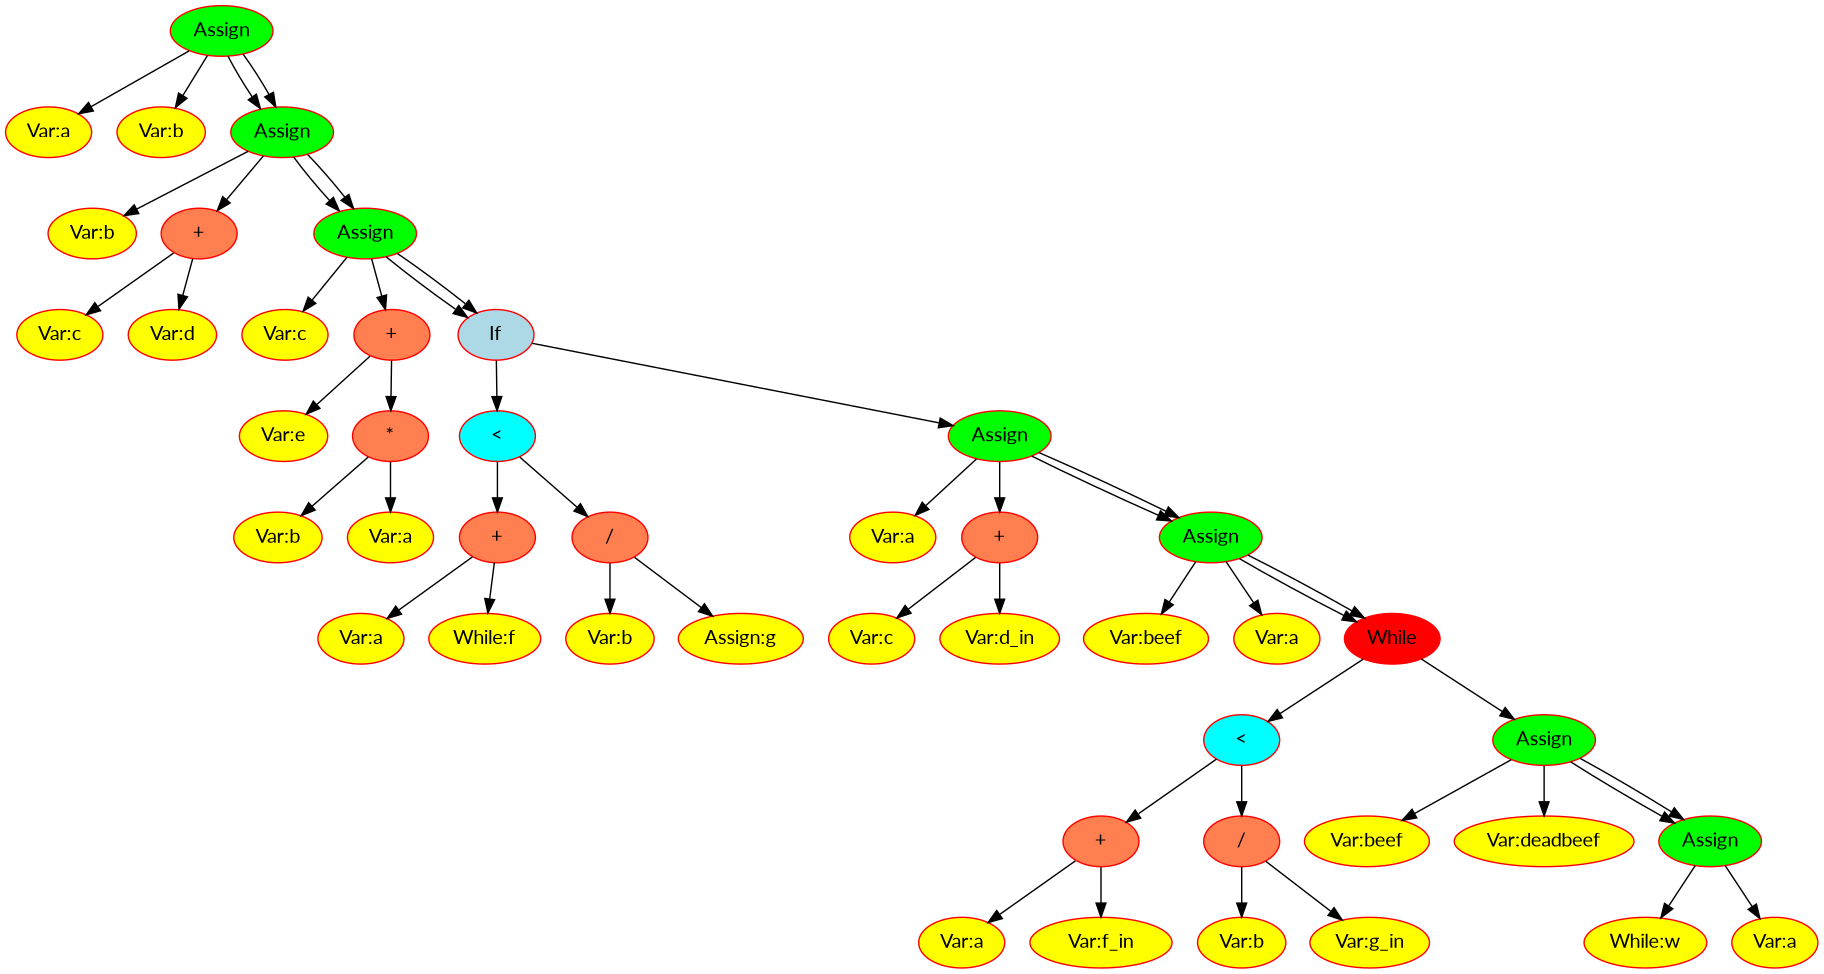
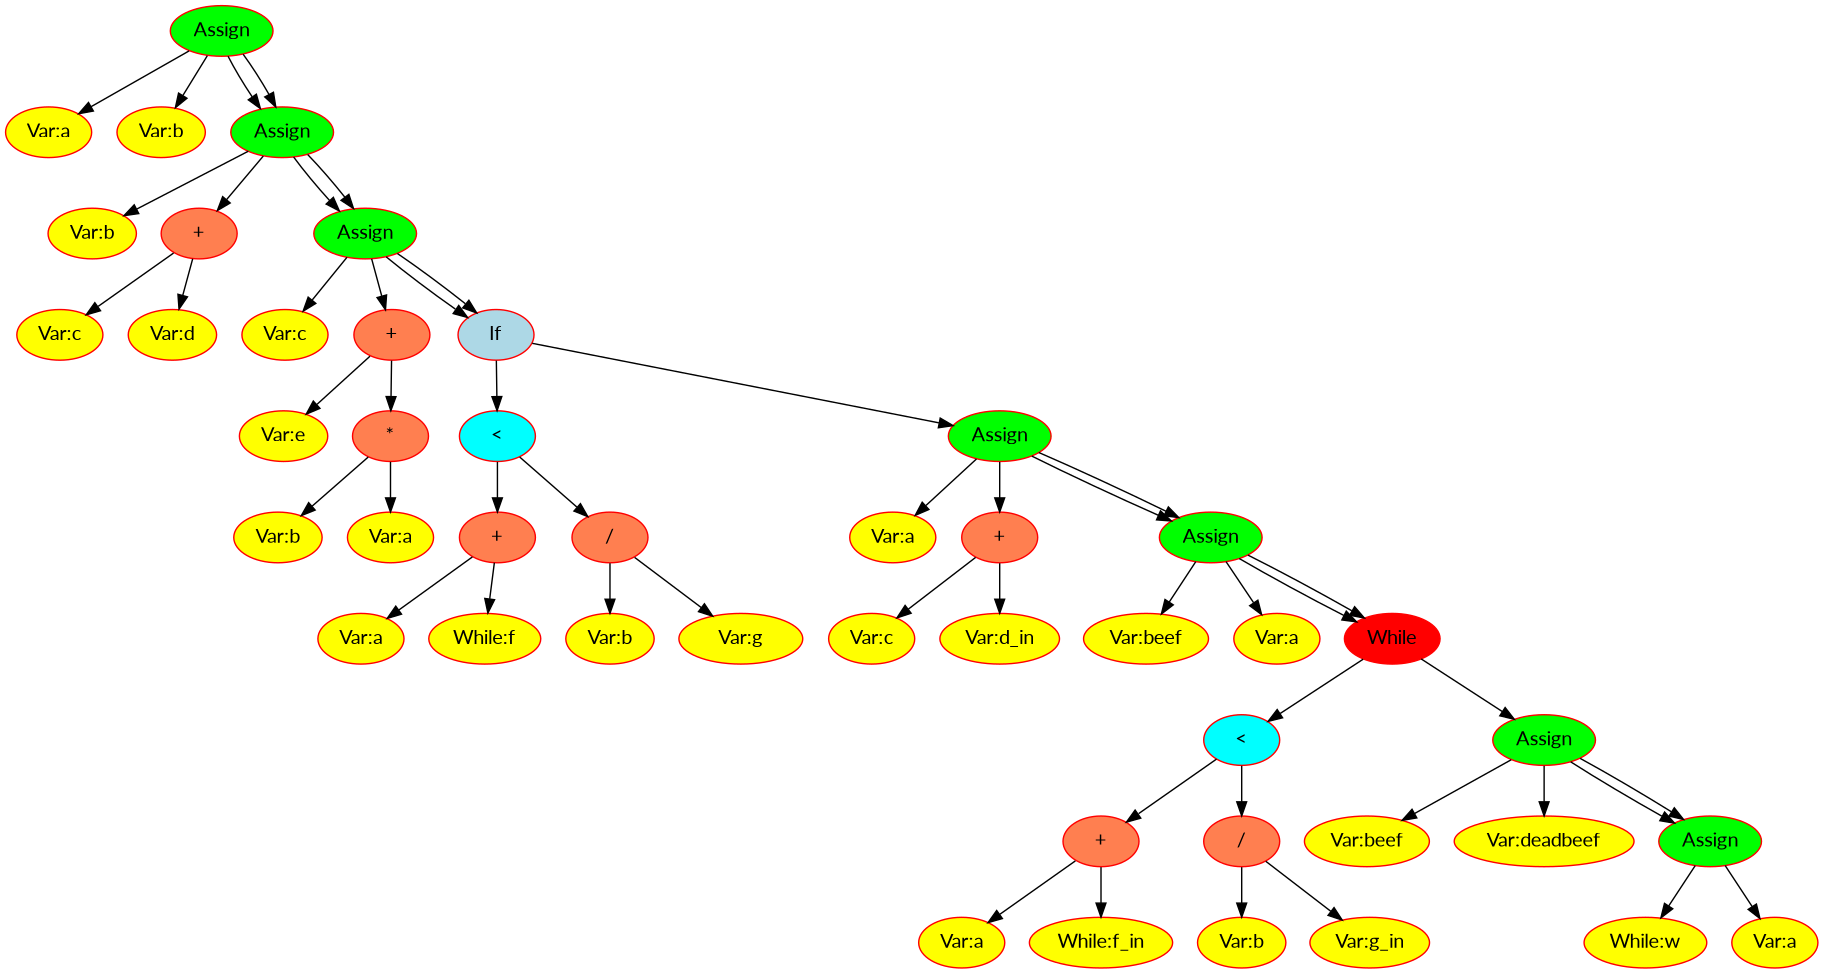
(741, 639) -> (741, 639)
(1101, 943) -> (1101, 943)
